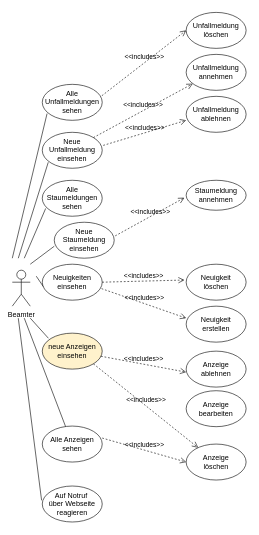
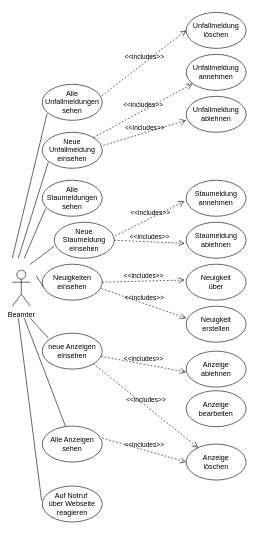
(216, 195) -> (216, 198)
none -> (216, 240)
none -> (148, 242)
(216, 282) -> (216, 282)
(72, 351) -> (72, 351)
